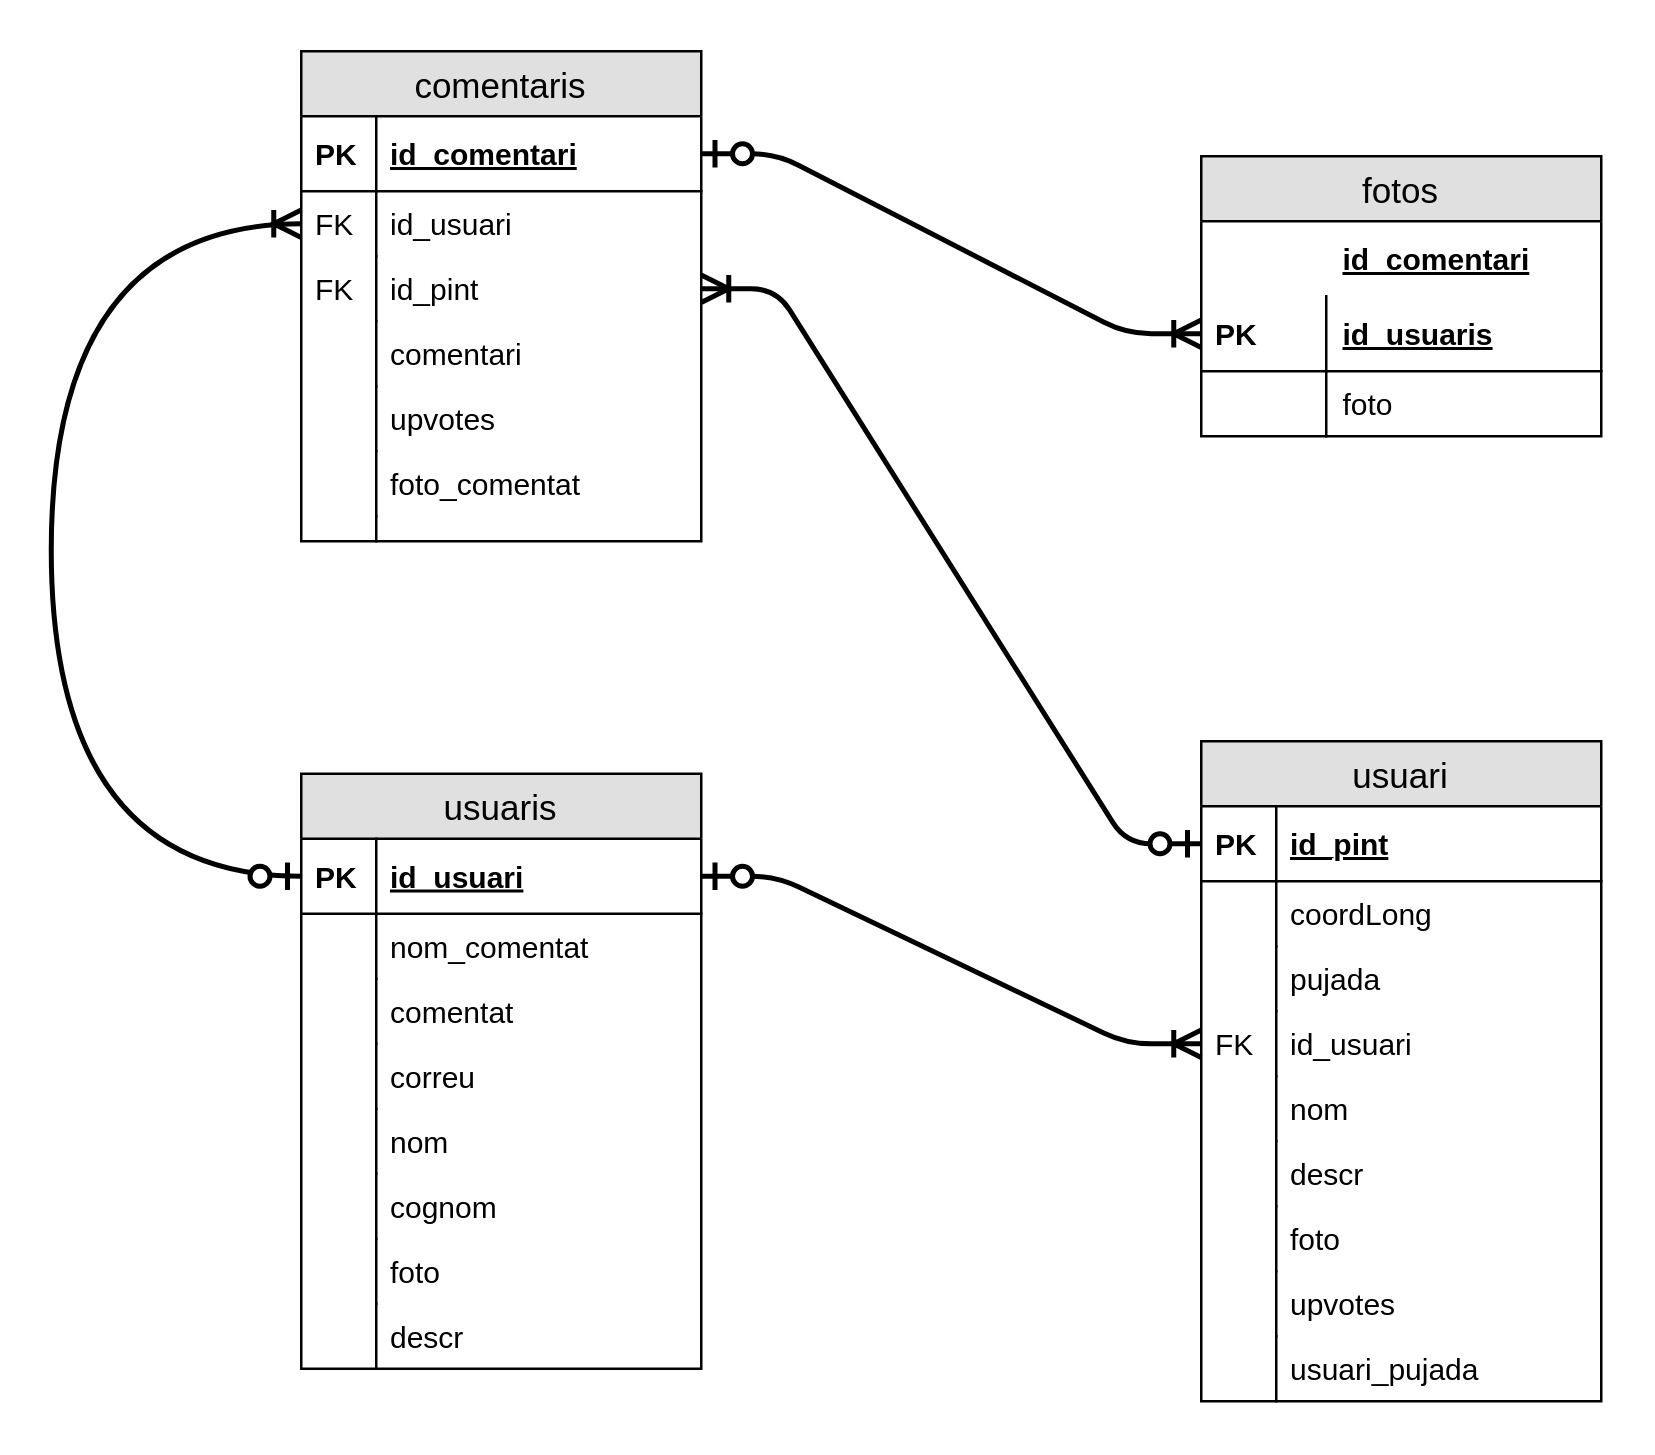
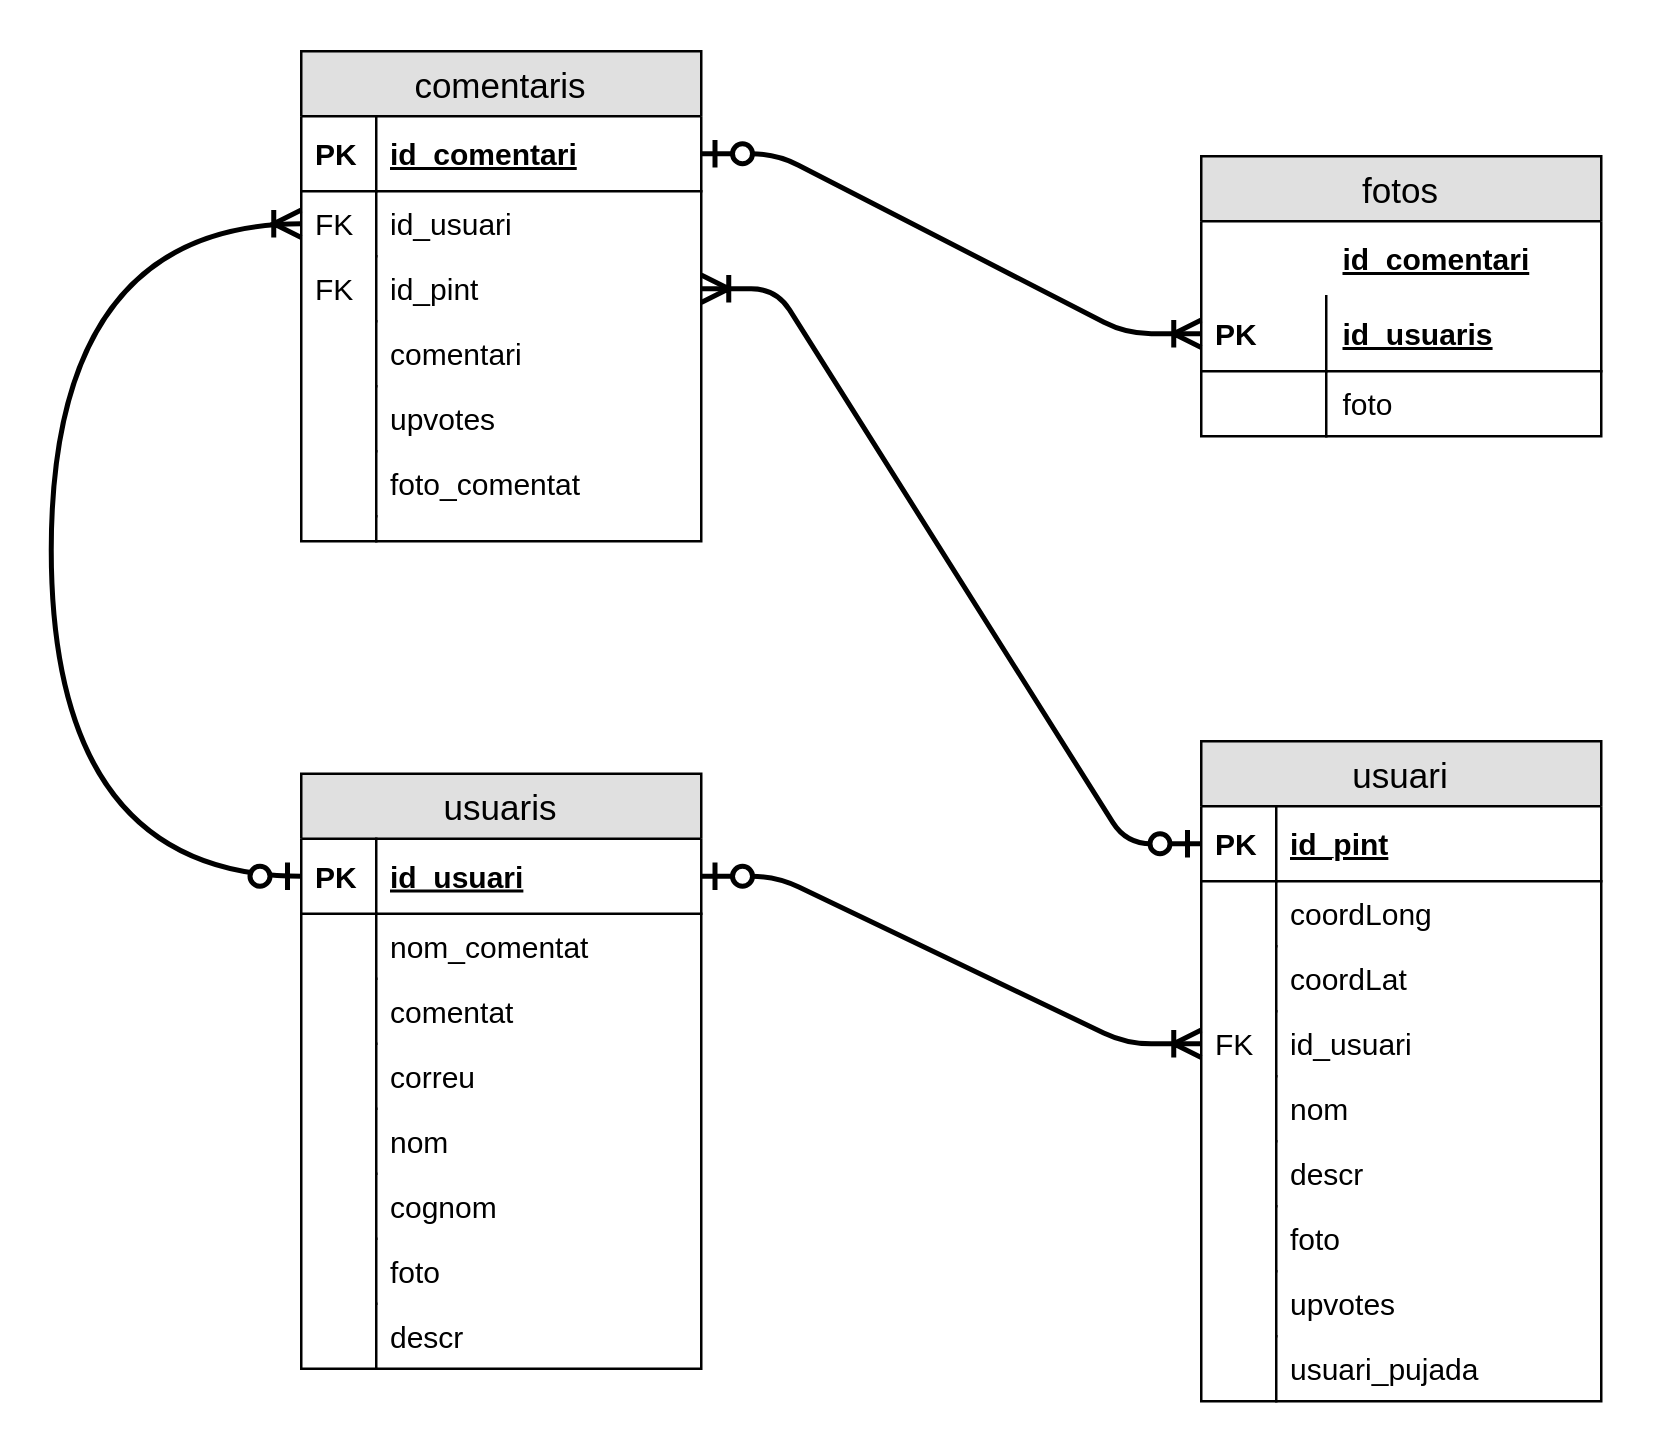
(1340, 980) -> (1357, 980)
